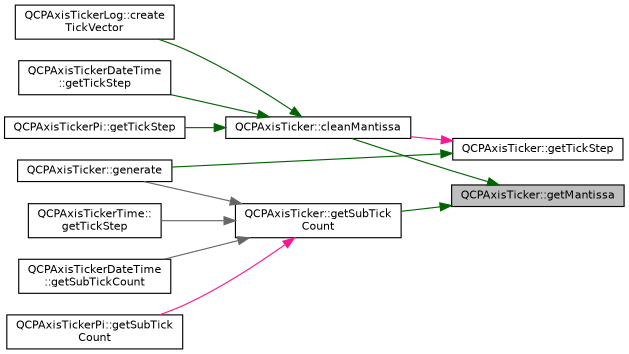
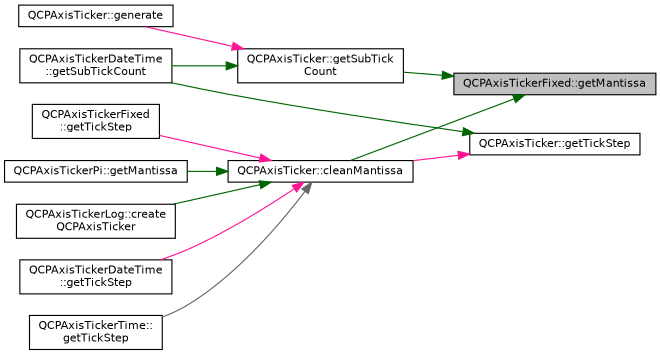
(95, 22) -> (96, 221)
(214, 104) -> (230, 228)
none -> (96, 121)
(95, 128) -> (96, 171)
(306, 160) -> (317, 110)
(187, 191) -> (189, 36)
(538, 196) -> (555, 84)
(193, 221) -> (241, 263)
(201, 250) -> (199, 66)
(95, 332) -> none
